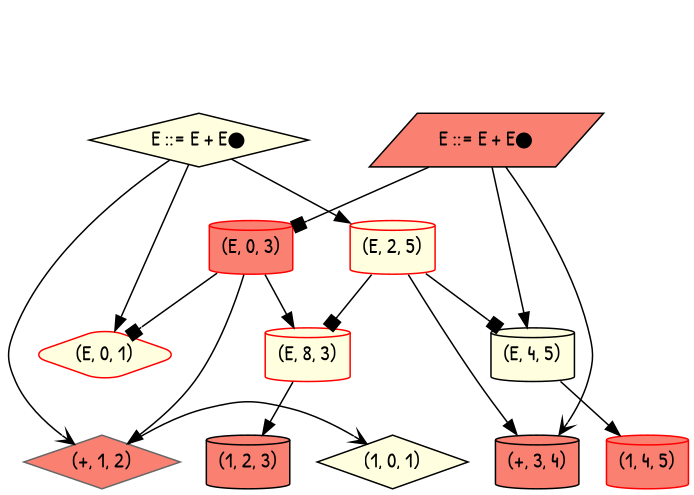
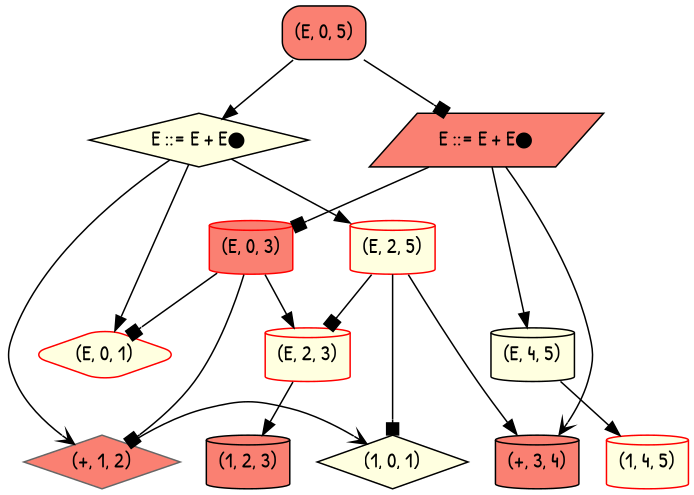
none -> (324, 33)
(457, 297) -> (393, 347)
(308, 355) -> (308, 355)
(206, 364) -> (206, 364)
(647, 462) -> (647, 462)
